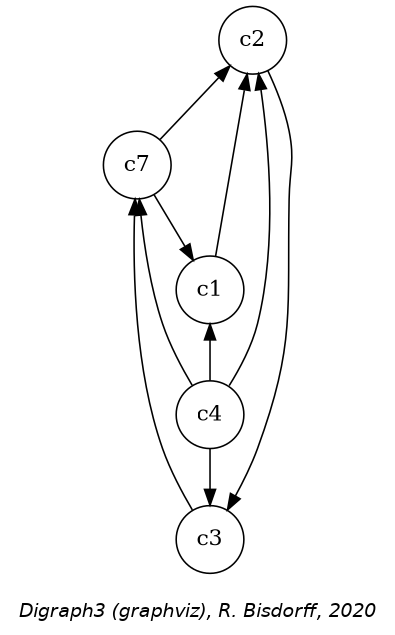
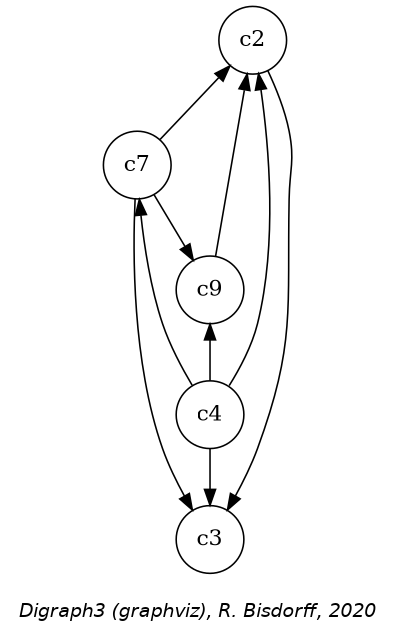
(210, 290) -> (210, 290)
(143, 367) -> (141, 351)
